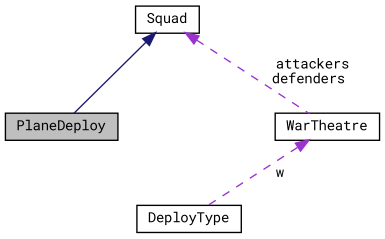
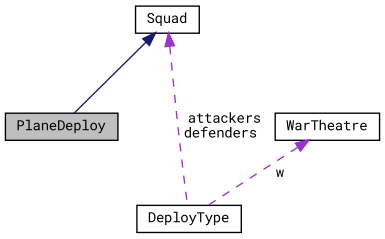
(253, 77) -> (178, 126)
